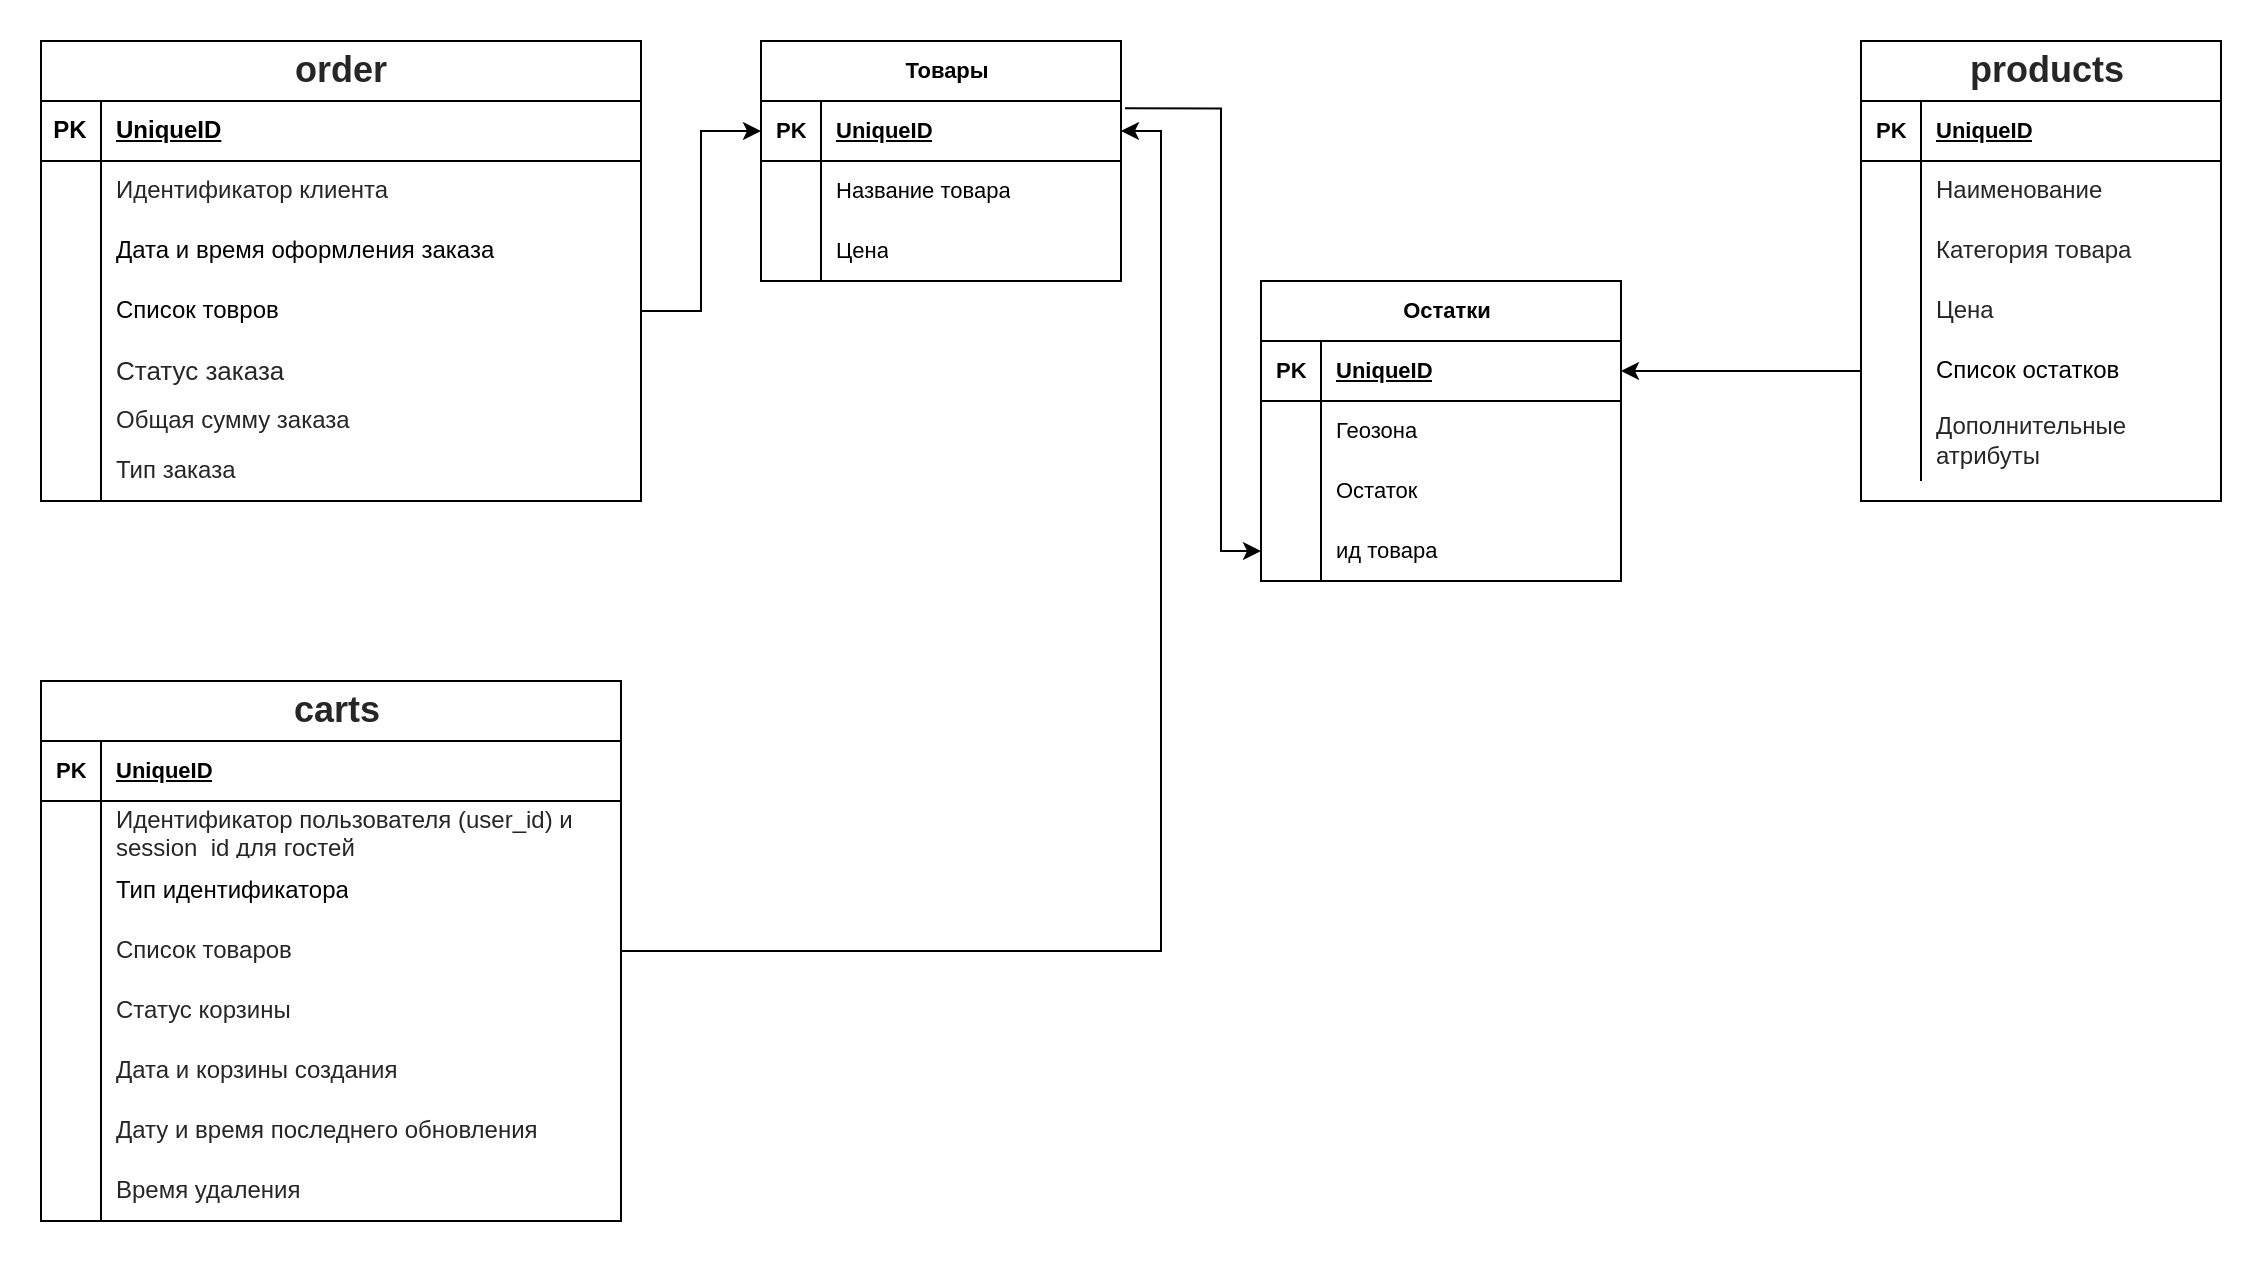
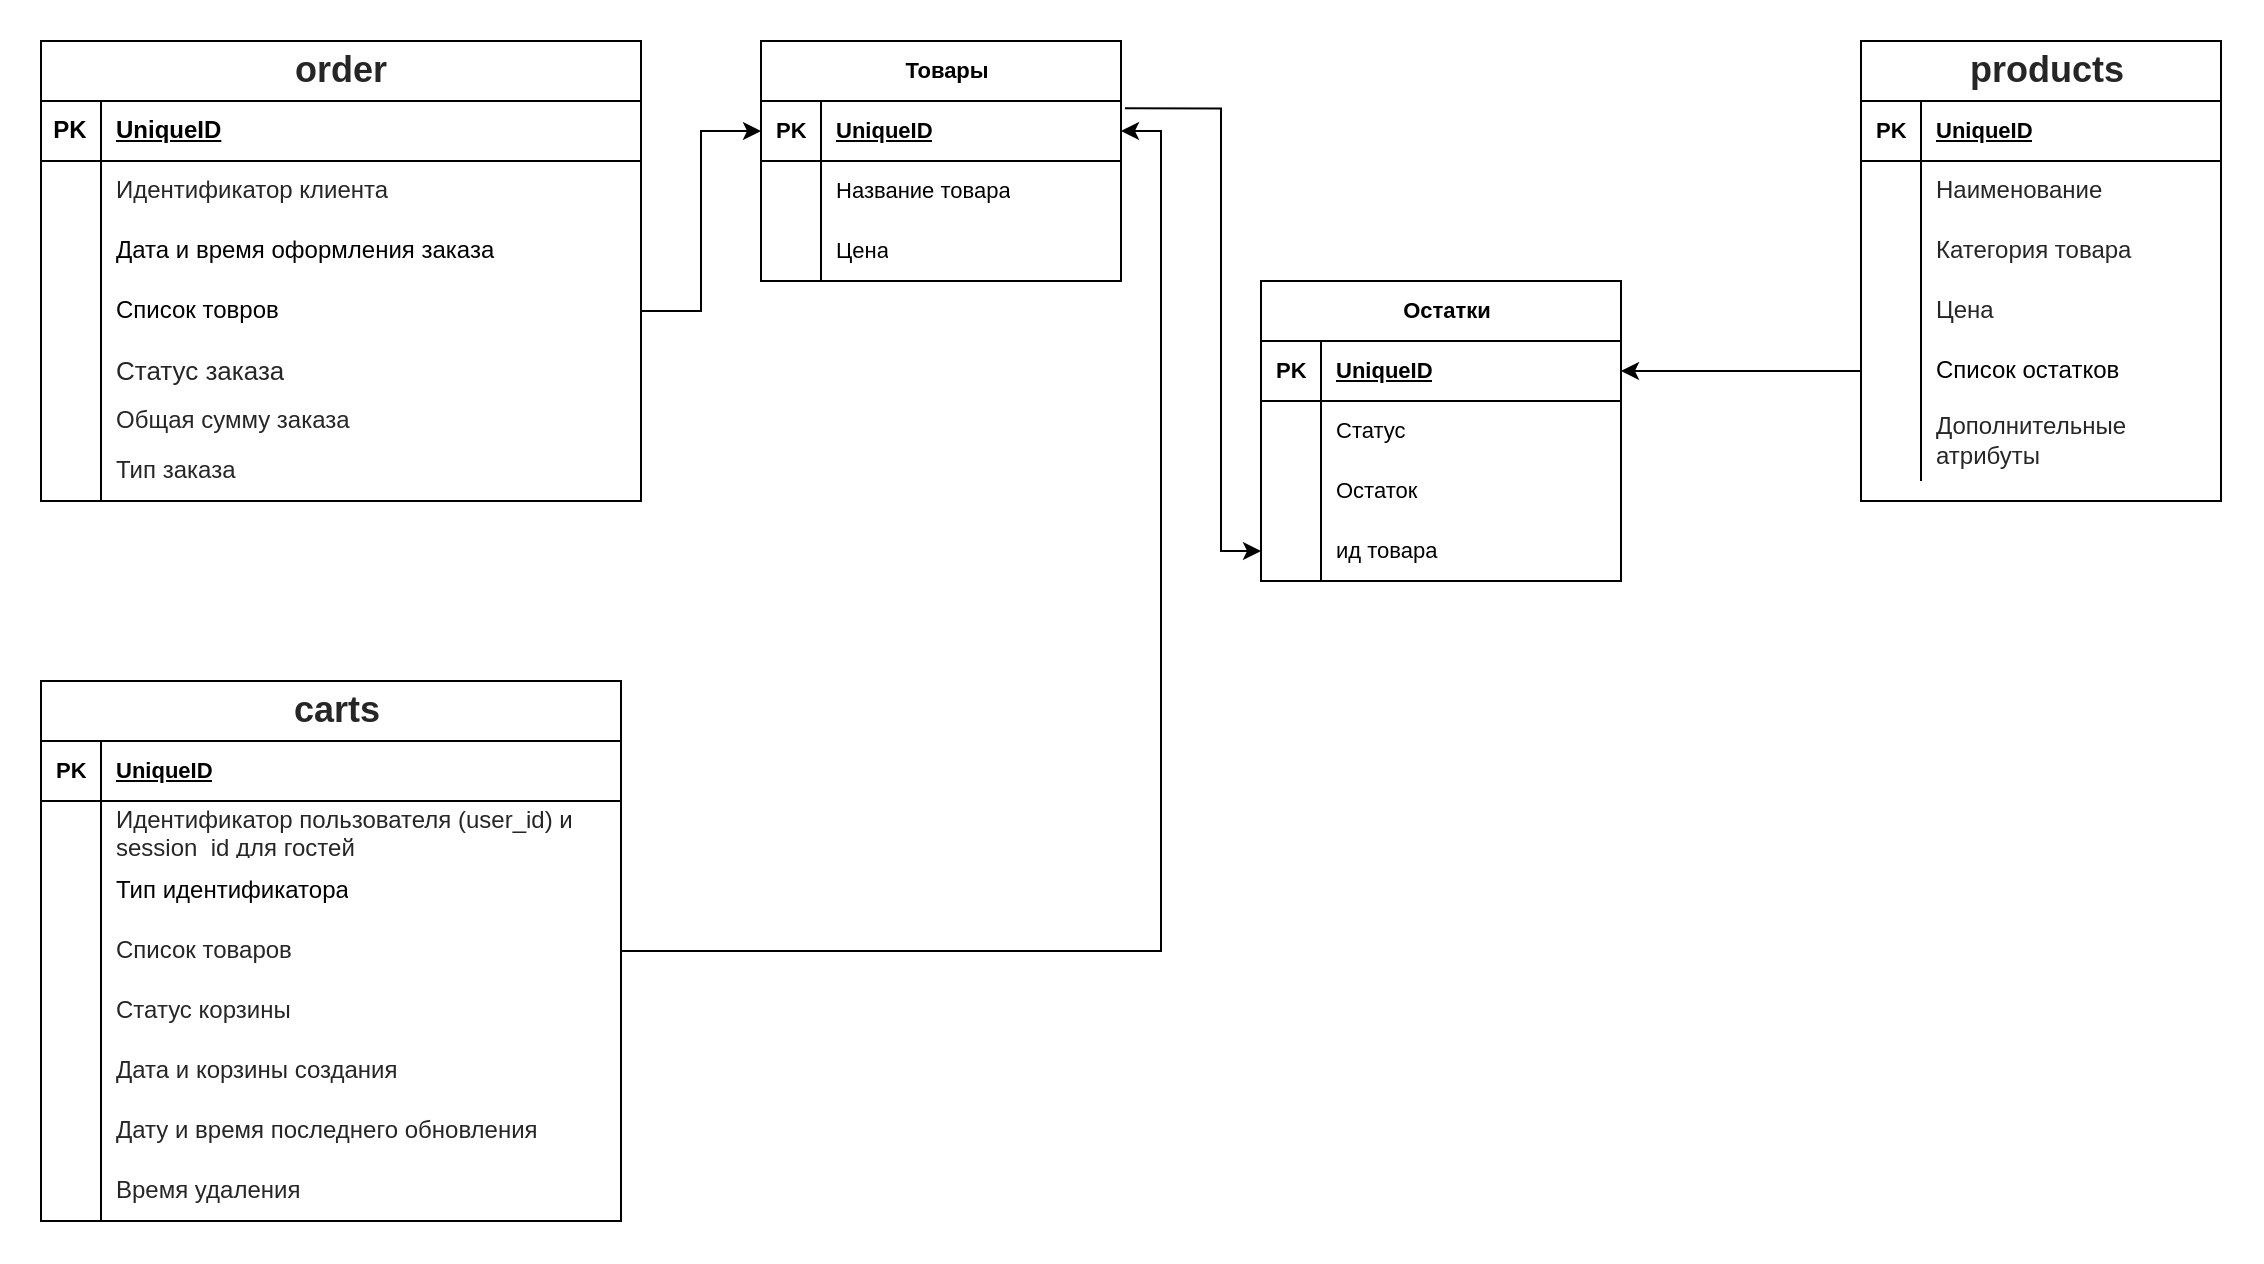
(1380, 431) -> (1374, 431)
